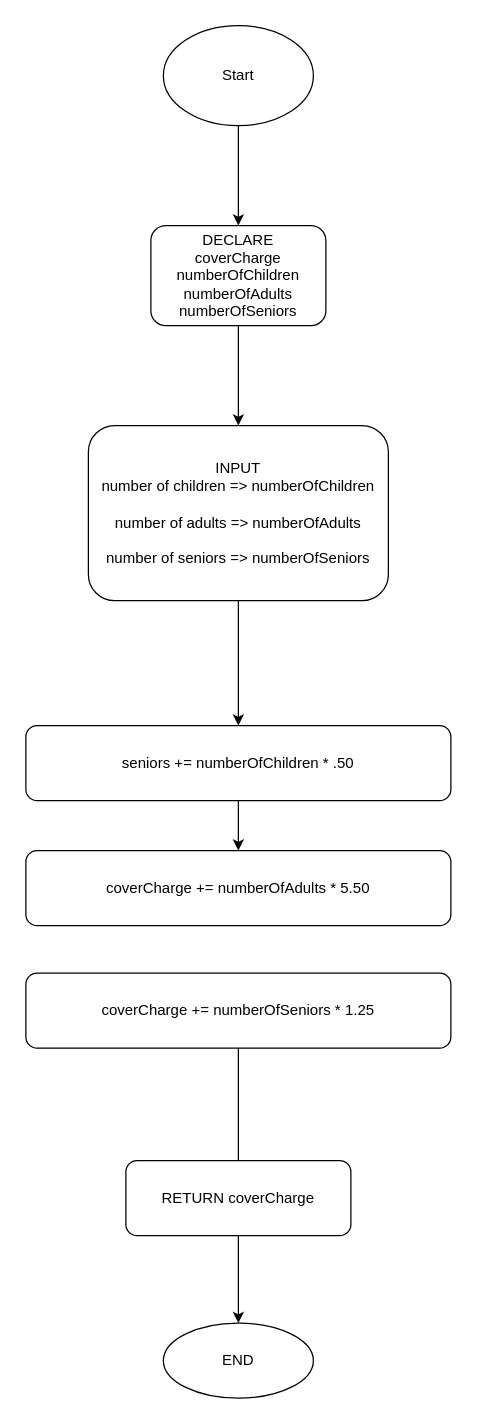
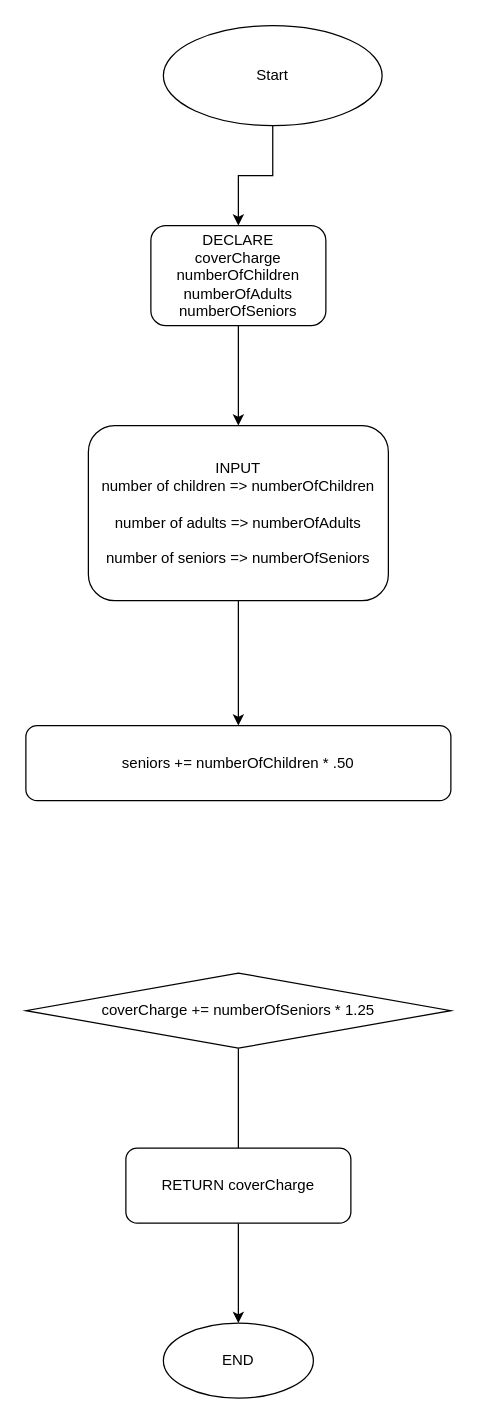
(238, 76) -> (273, 76)
(238, 822) -> none
(238, 888) -> none
(238, 1011) -> (238, 1011)
(238, 1198) -> (238, 1186)
